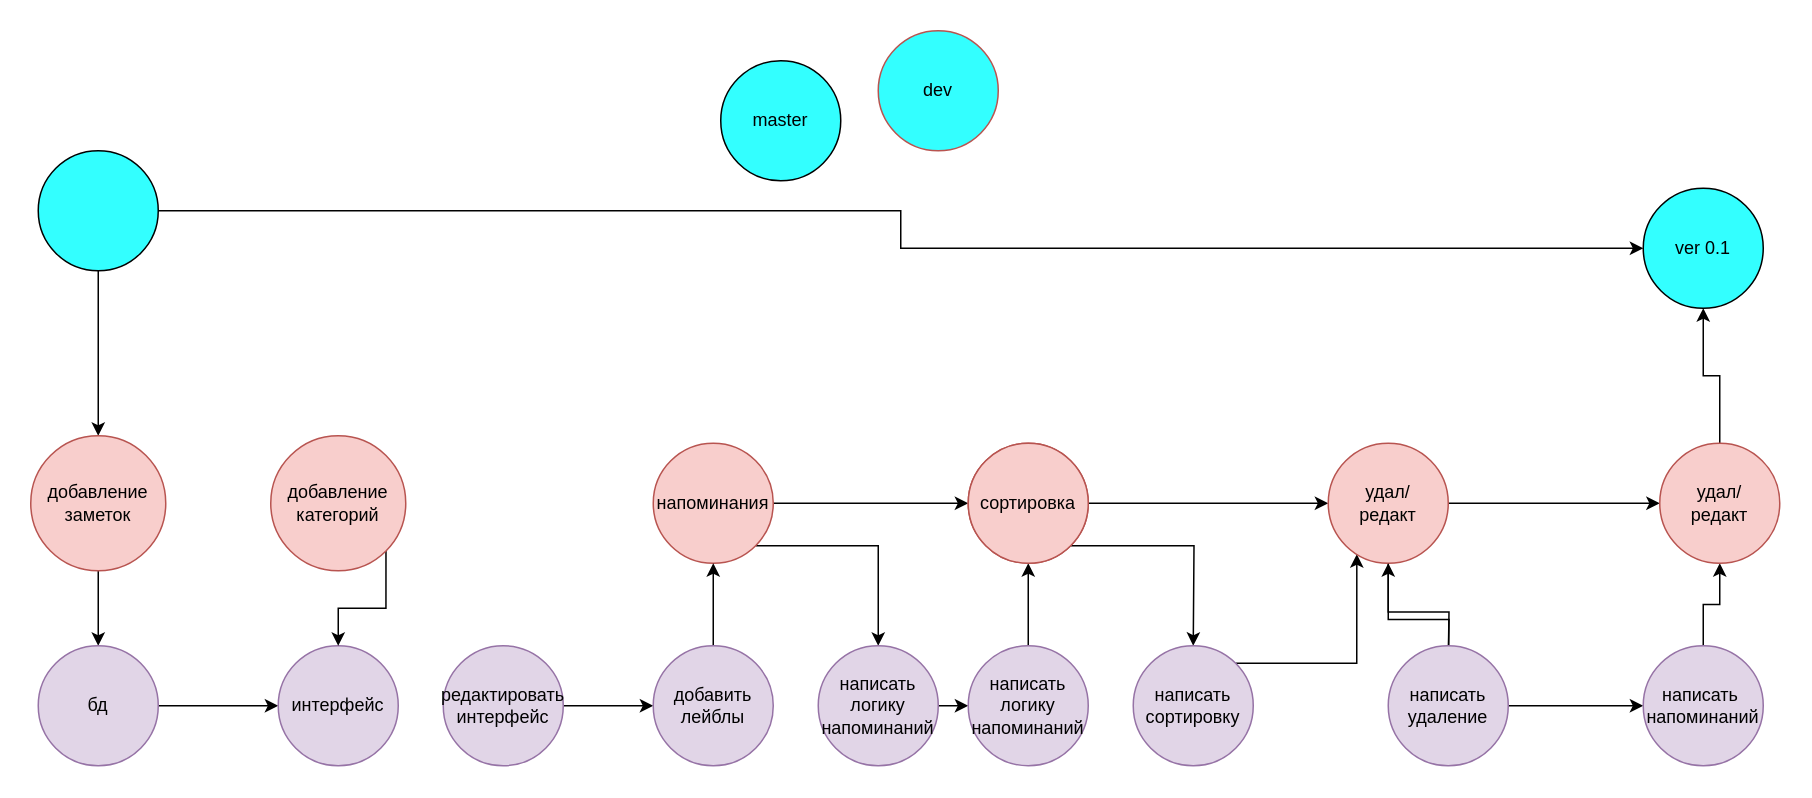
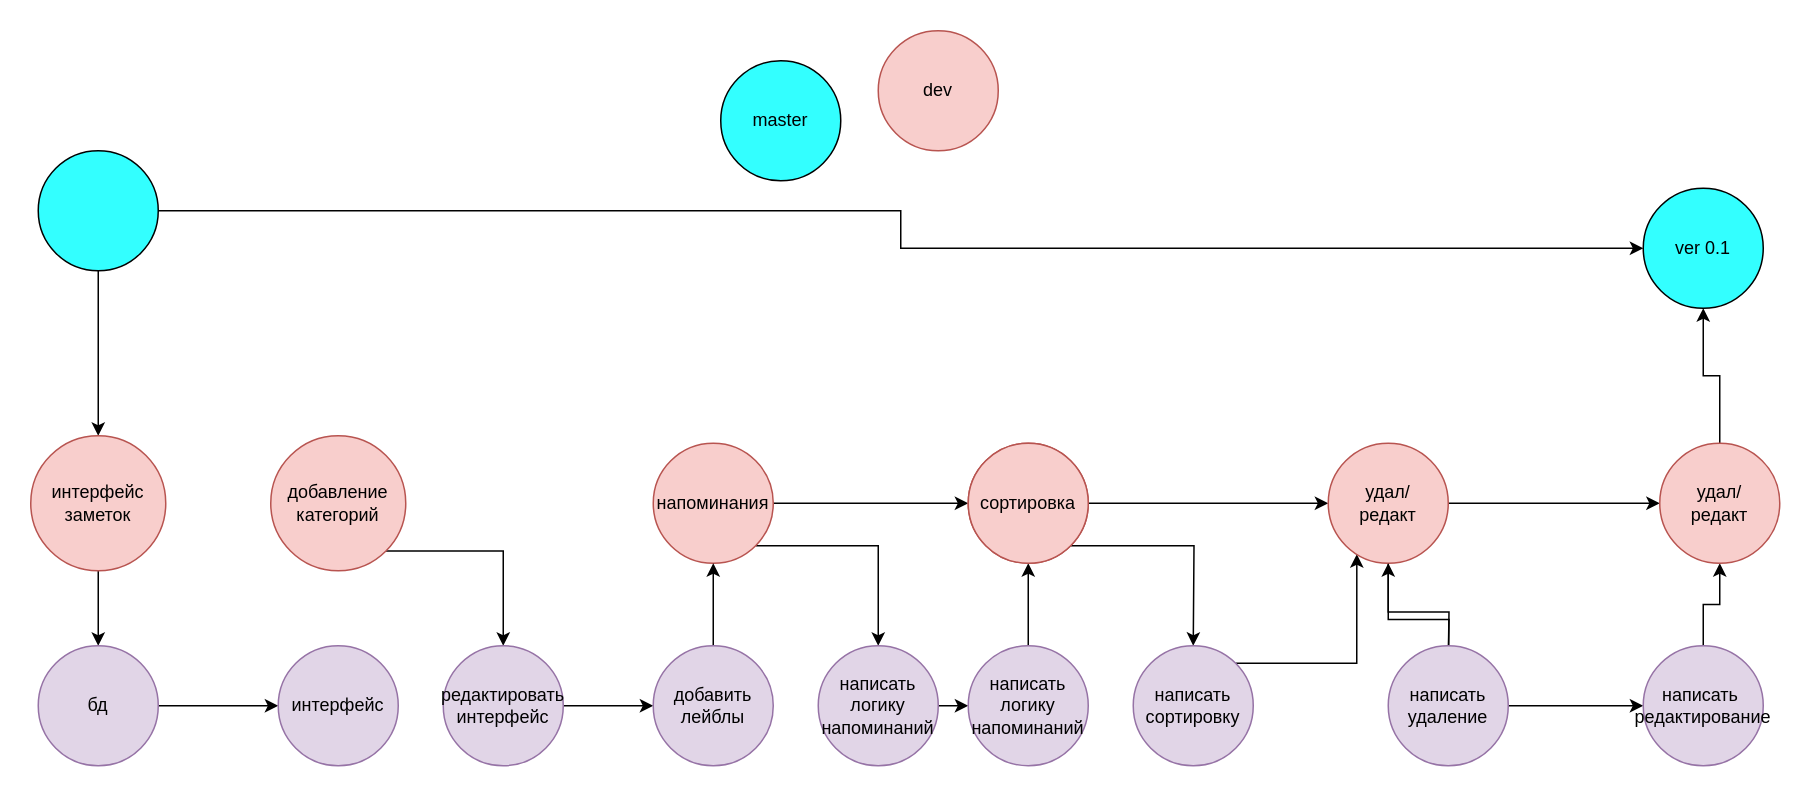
(938, 91) -> (938, 91)
(98, 503) -> (98, 503)
(378, 608) -> (487, 551)
(1703, 706) -> (1703, 706)
